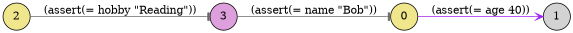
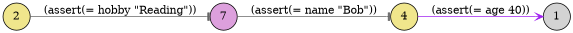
(224, 17) -> (224, 17)
(404, 17) -> (404, 17)
